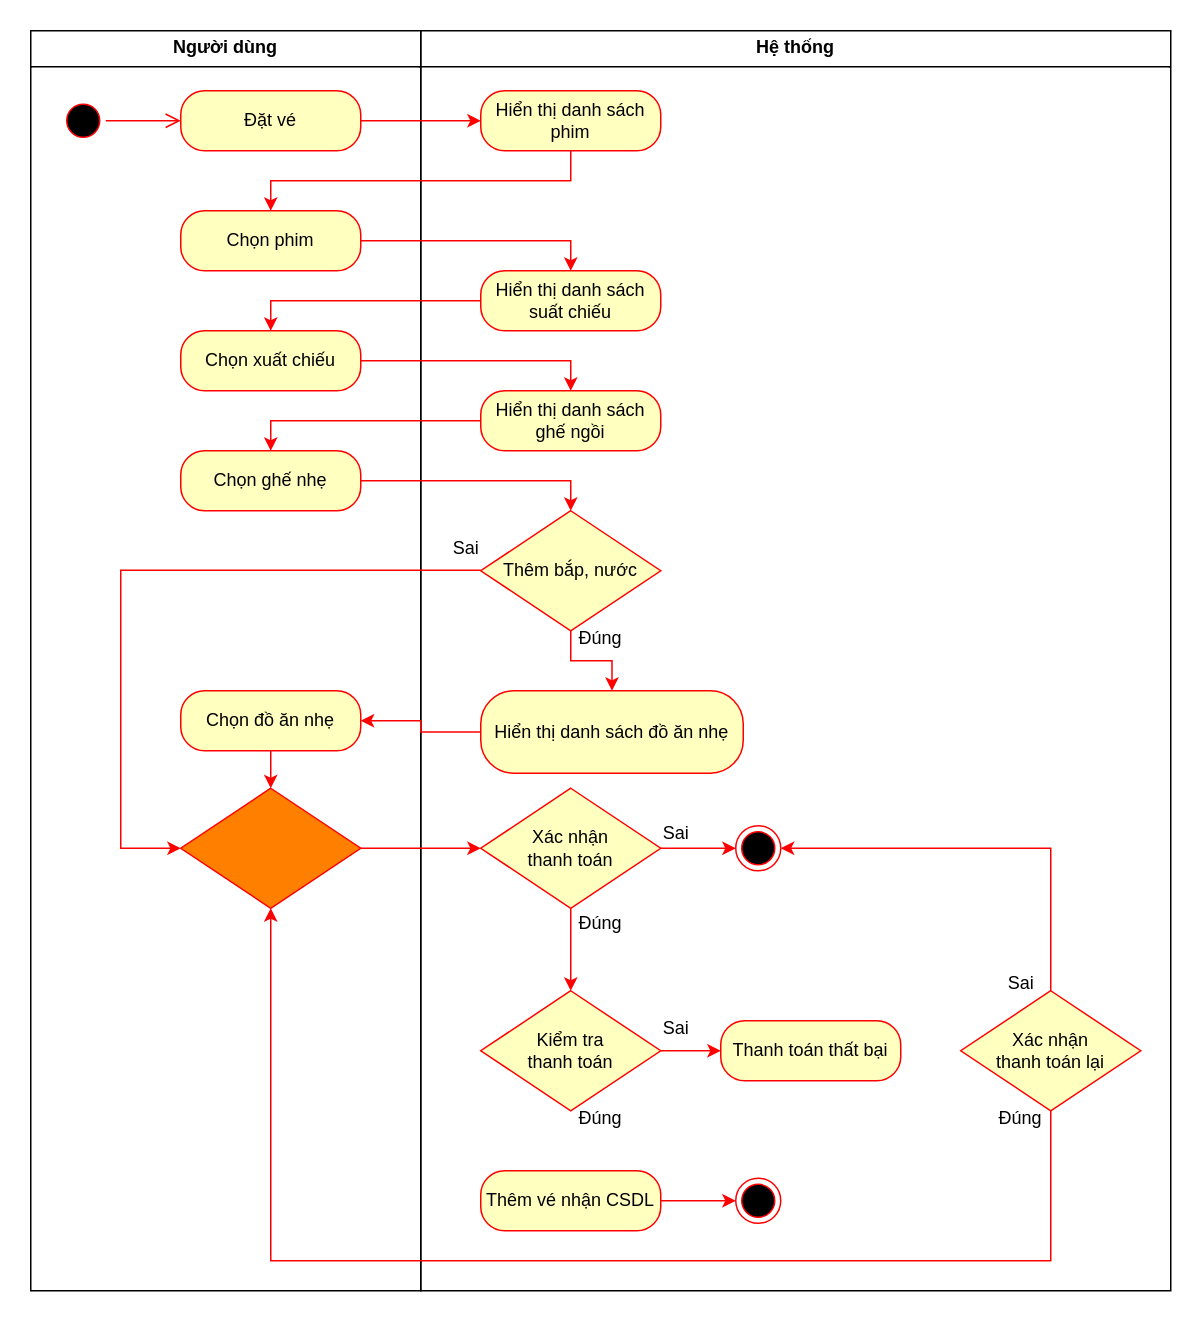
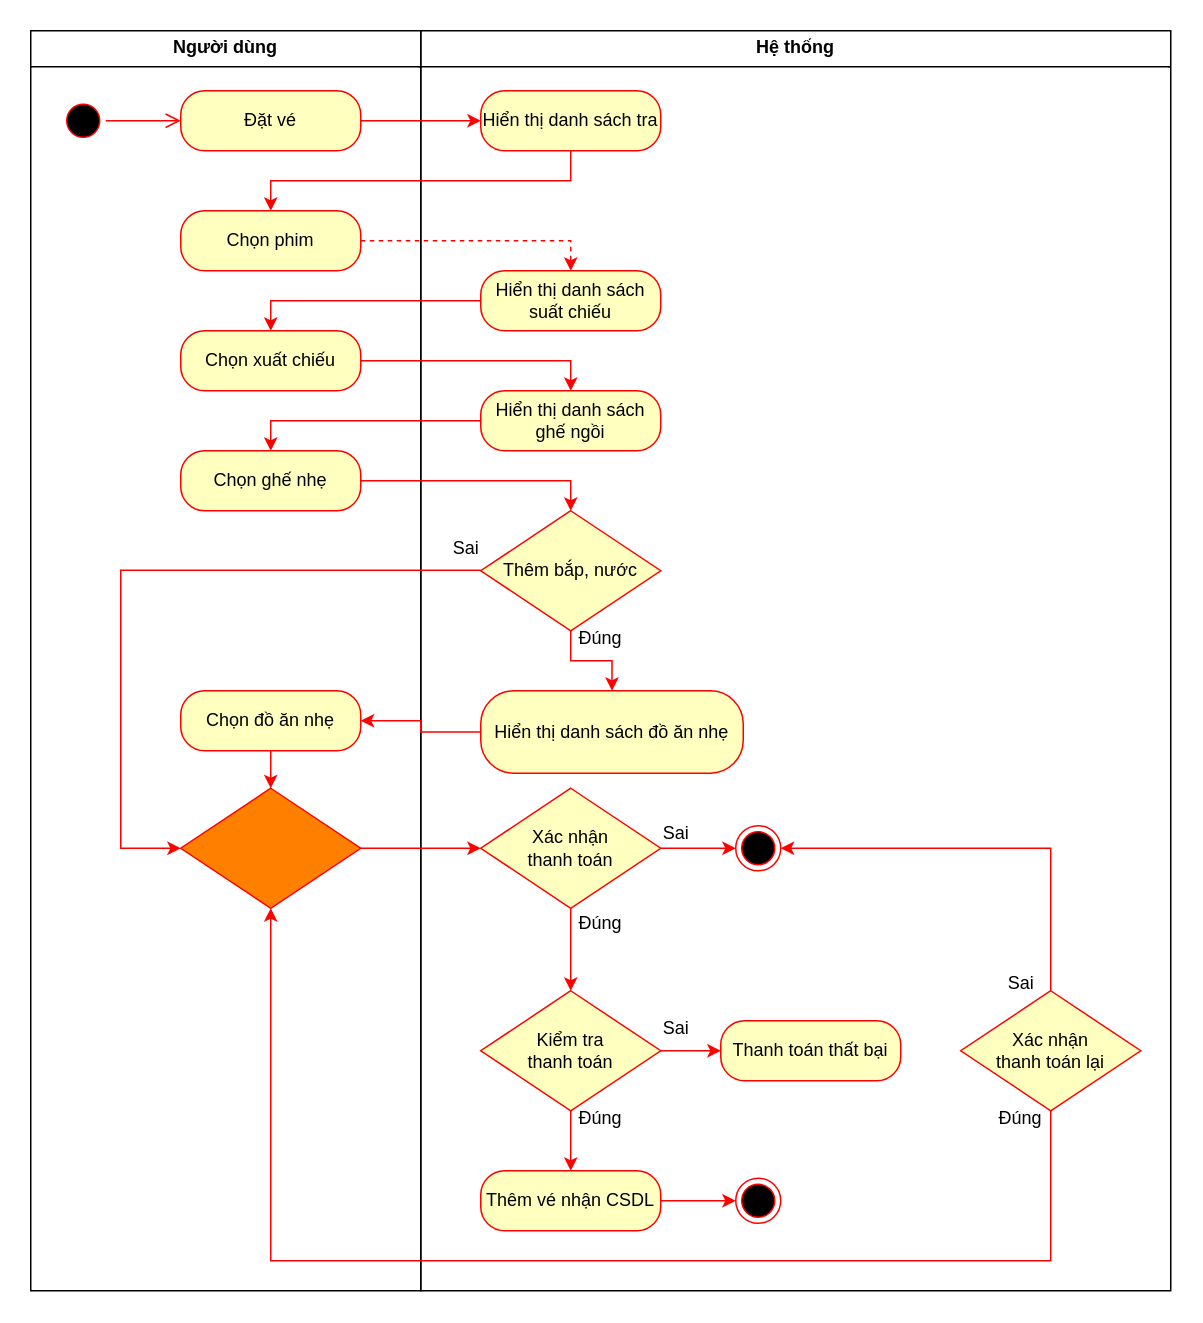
(571, 121) -> (571, 121)
(475, 241) -> (475, 241)
none -> (571, 1136)
